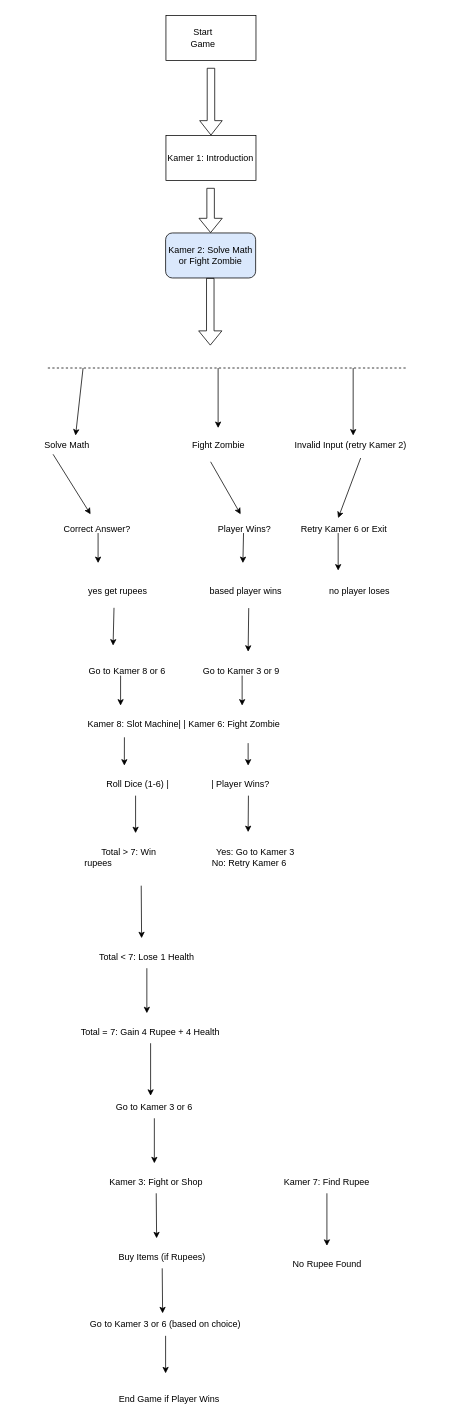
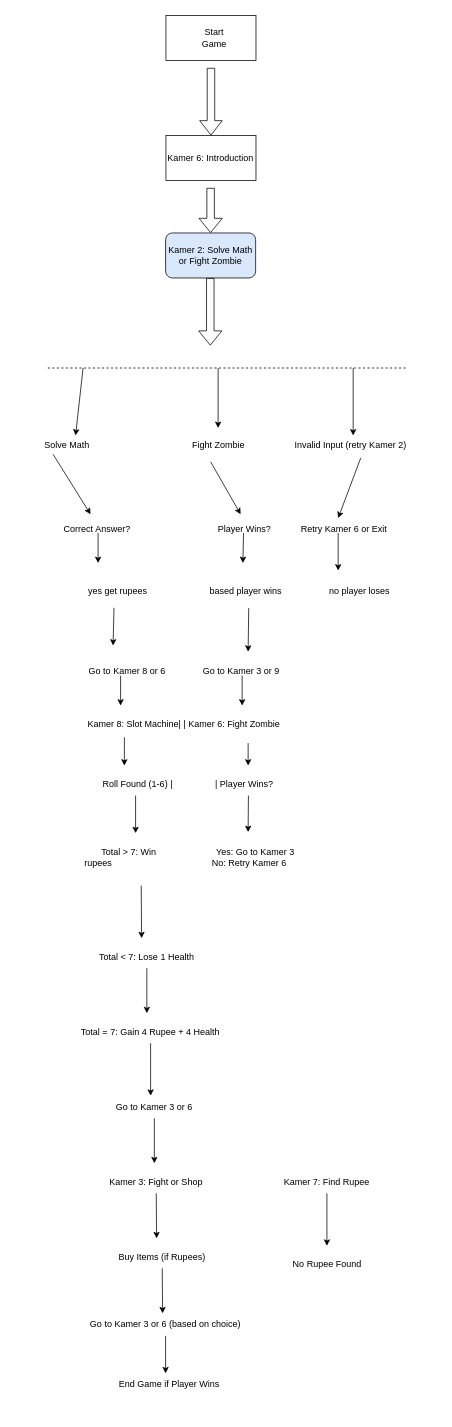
(203, 38) -> (214, 38)
(210, 158) -> (210, 158)
(188, 784) -> (188, 784)
(169, 1399) -> (169, 1384)
